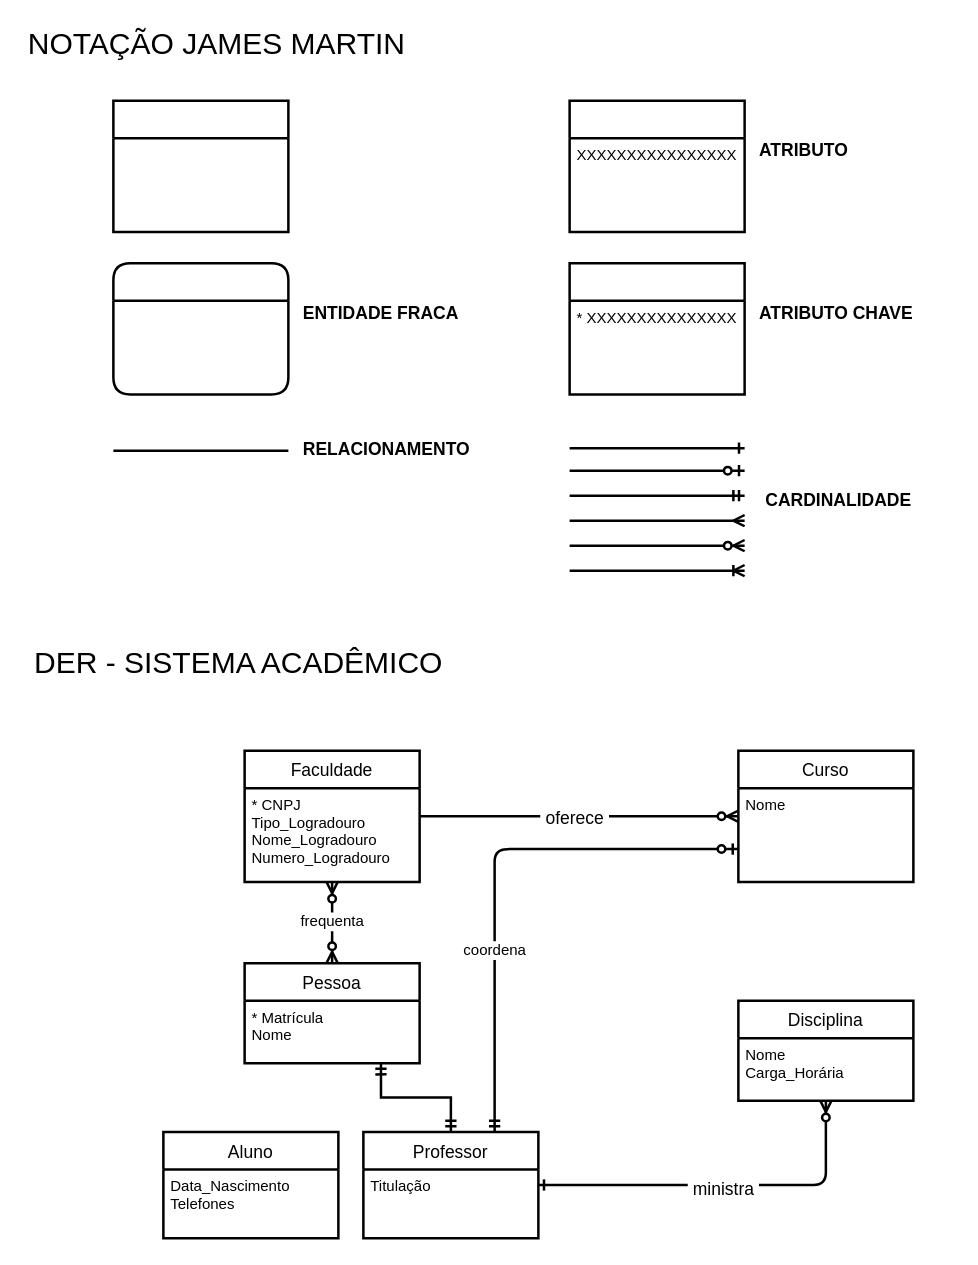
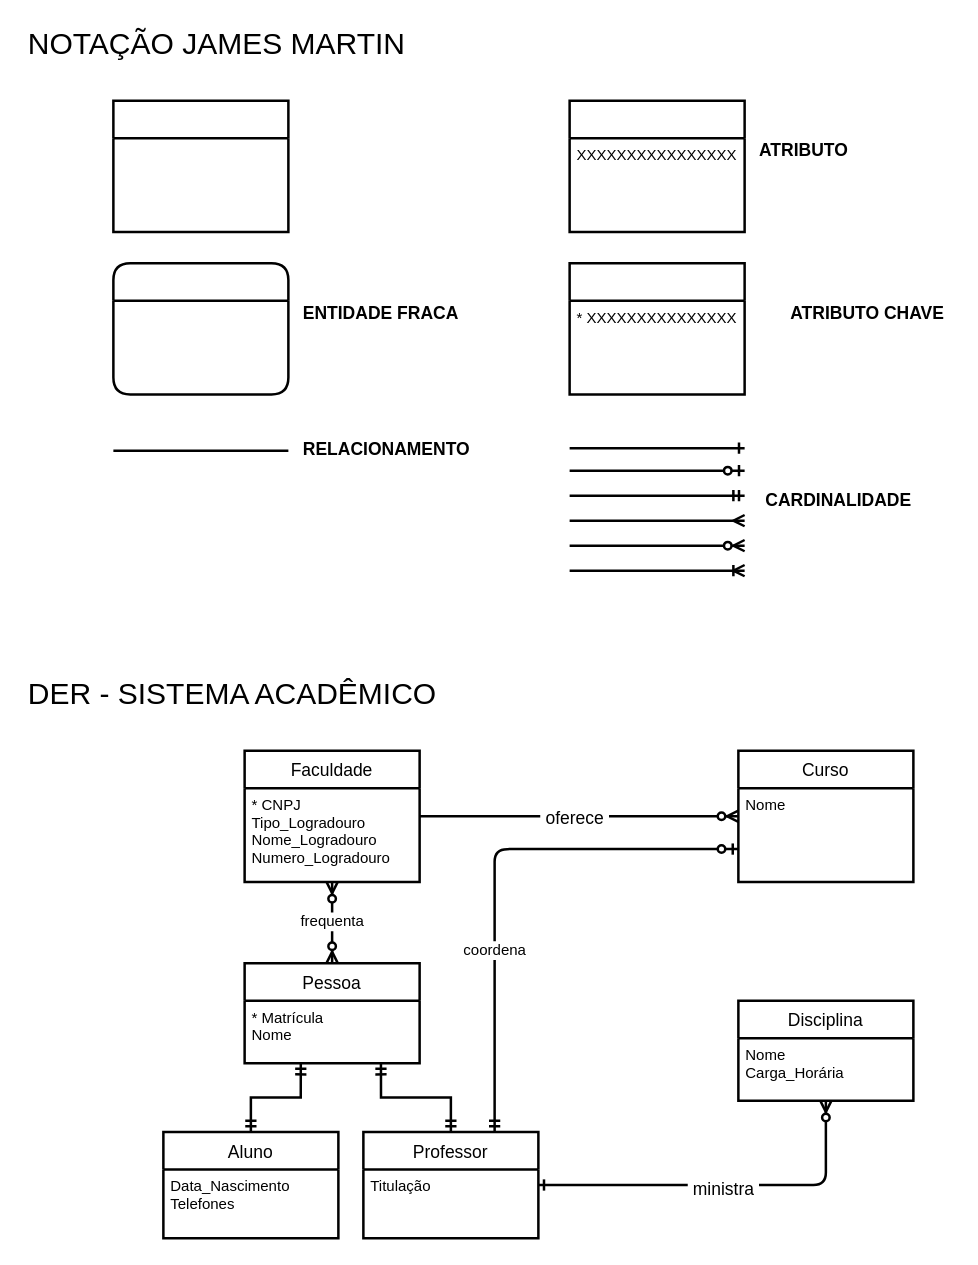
(848, 313) -> (879, 313)
(251, 663) -> (244, 694)
none -> (274, 1098)
